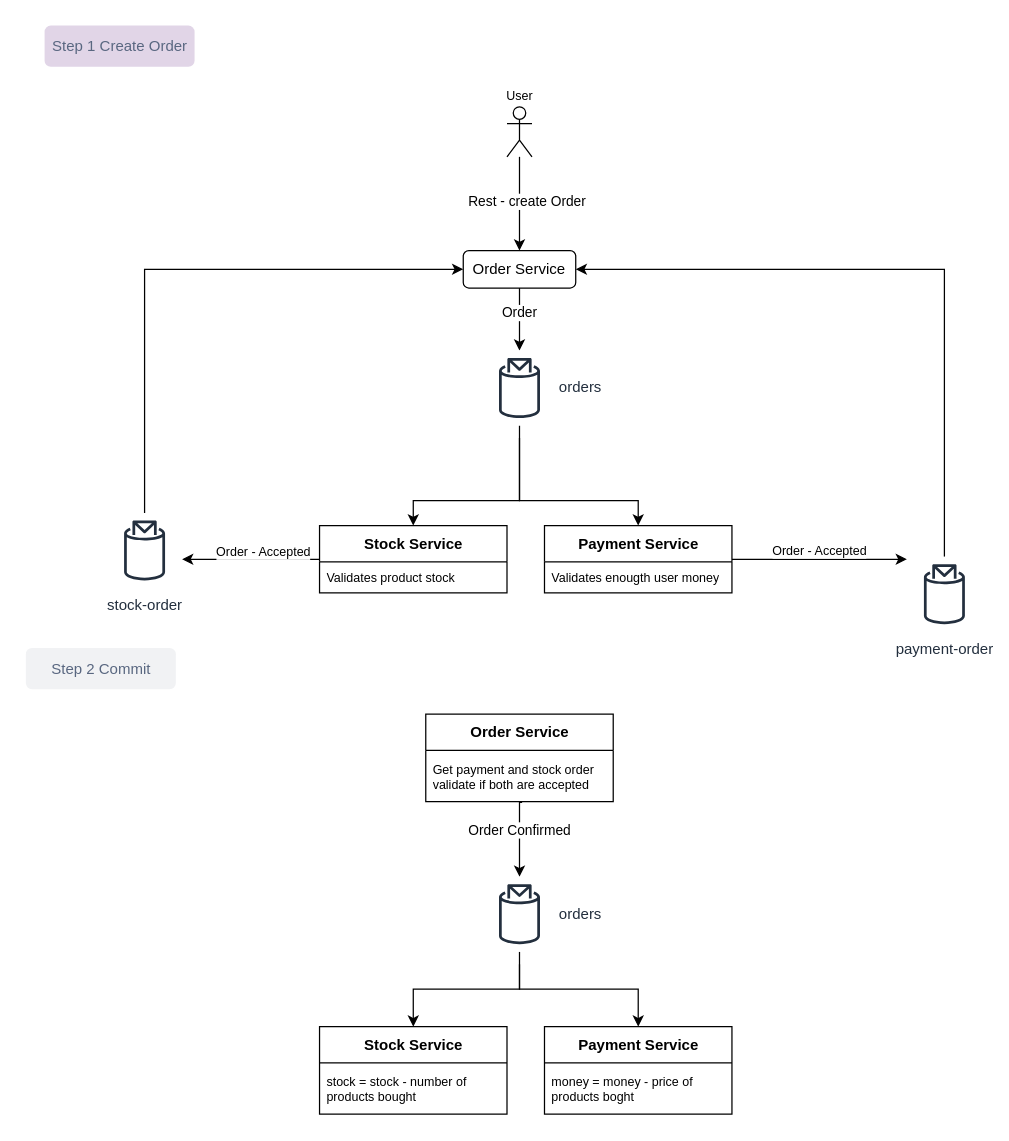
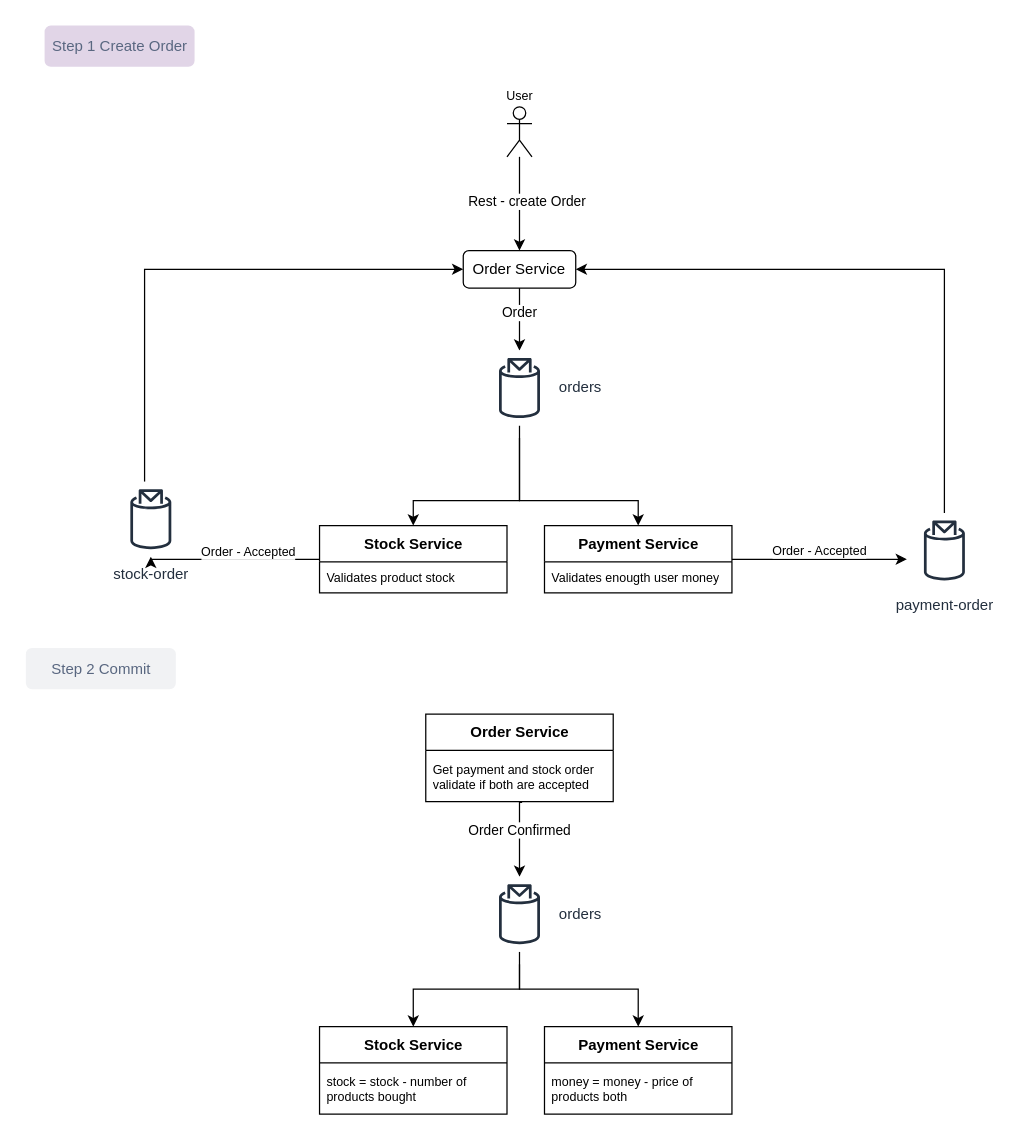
(144, 551) -> (151, 519)
(944, 594) -> (944, 551)
(639, 1089) -> (639, 1089)
